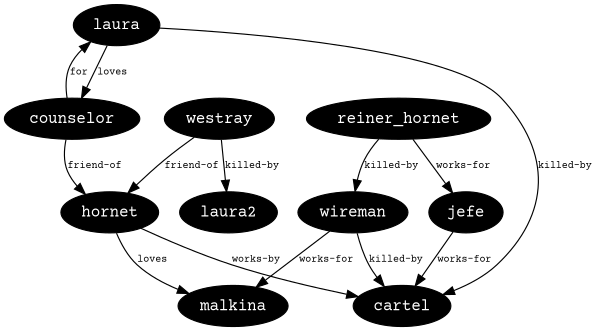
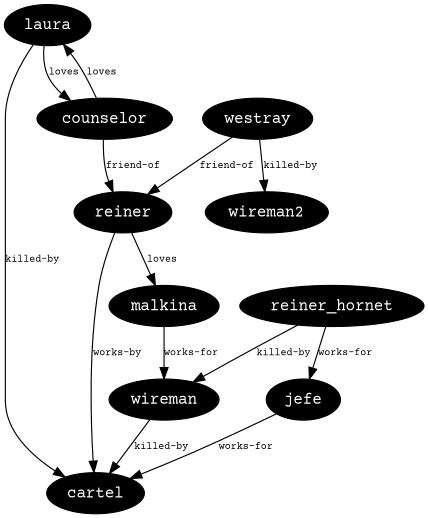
(79, 72) -> (102, 72)
(110, 212) -> (123, 212)
(228, 212) -> (267, 212)
(298, 256) -> (164, 347)
